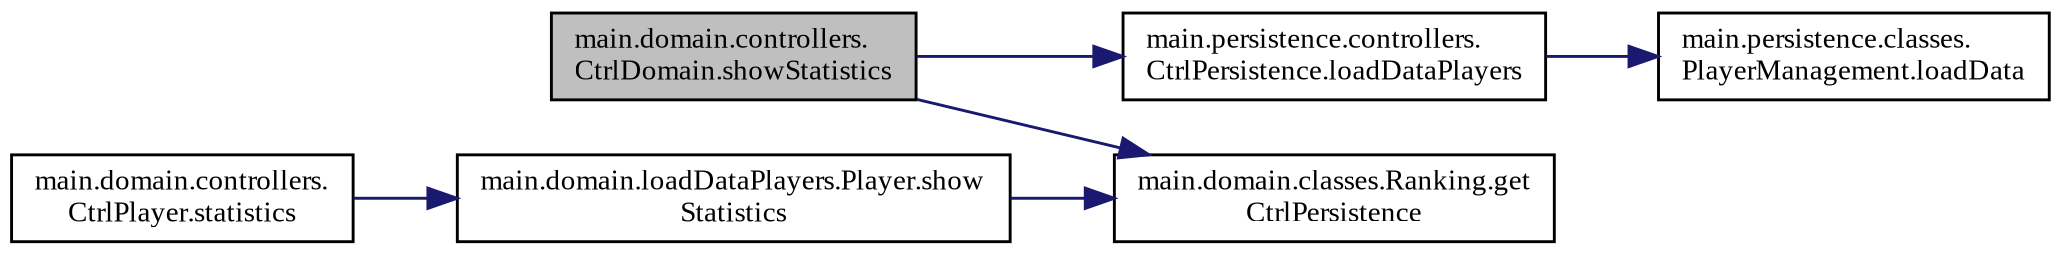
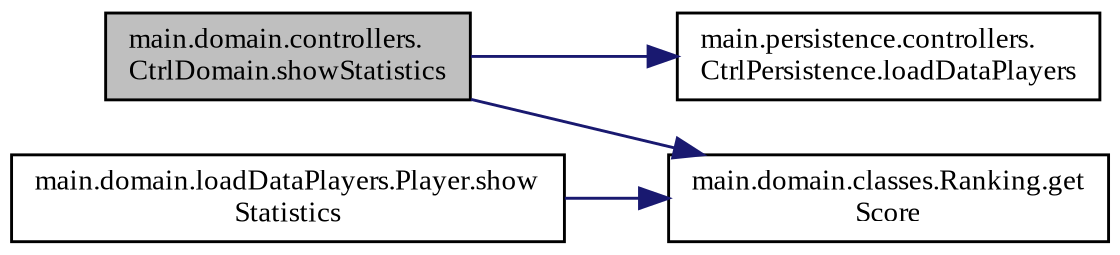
(1854, 56) -> none
(182, 198) -> none
(1334, 198) -> (889, 198)
